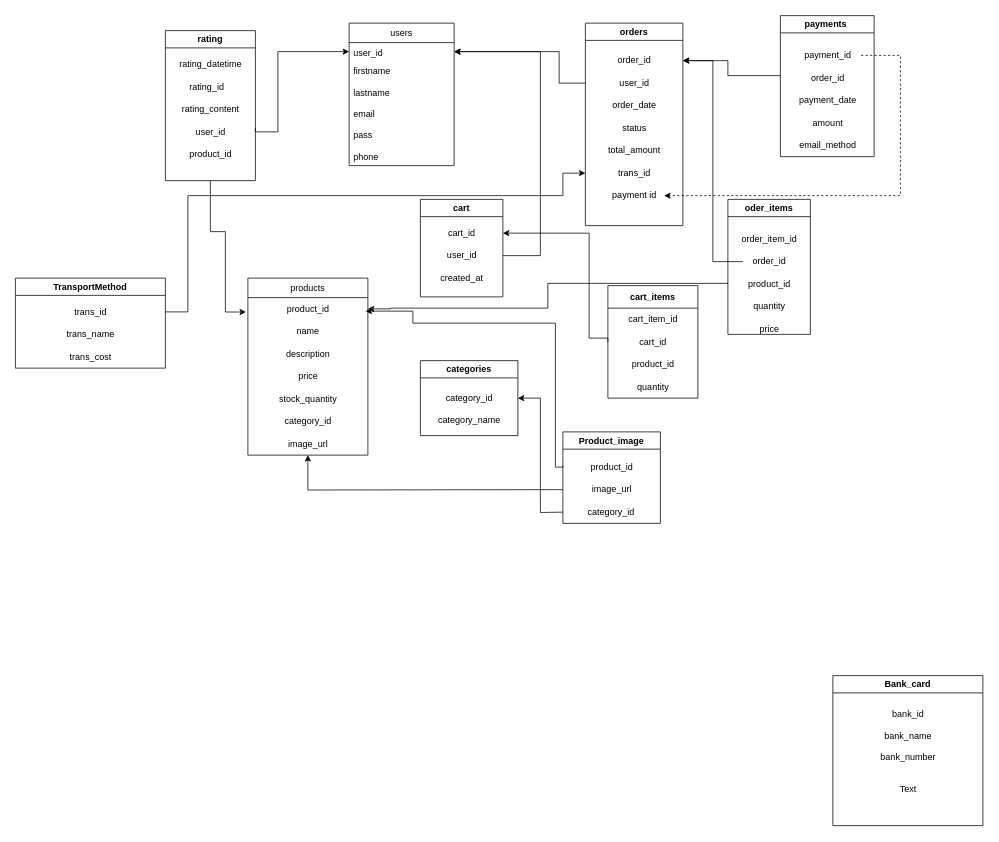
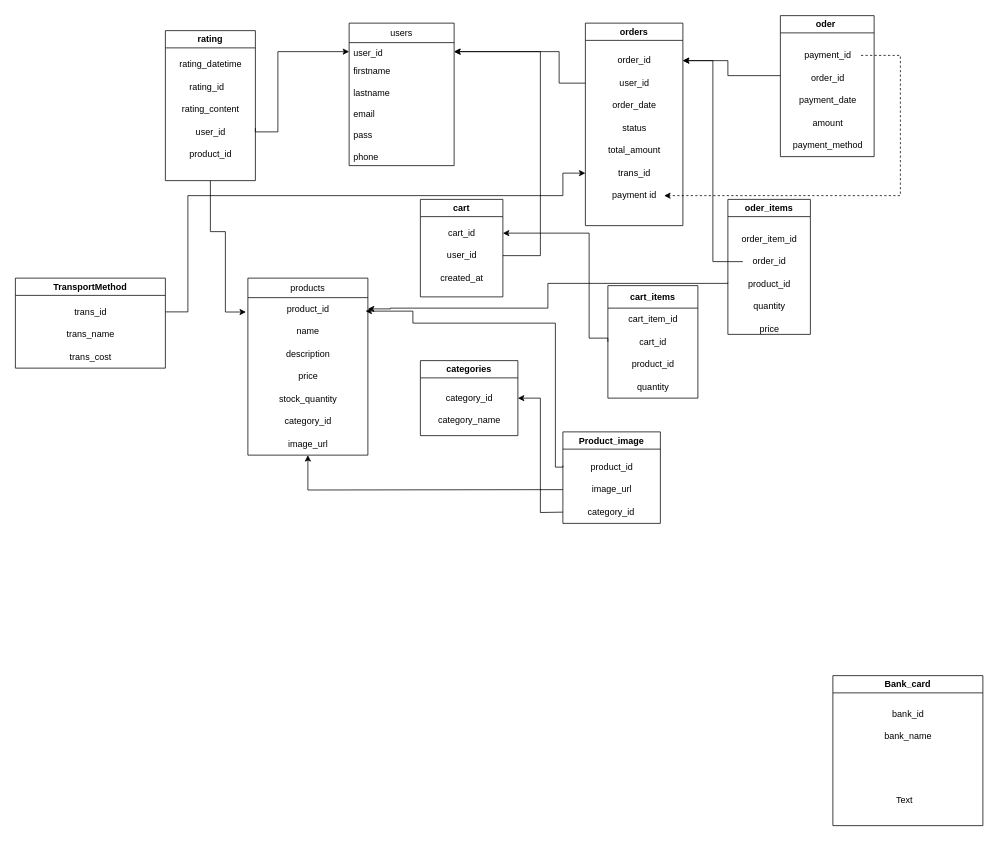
(827, 24) -> (827, 24)
(828, 145) -> (828, 145)
(908, 762) -> none
(908, 789) -> (904, 800)
